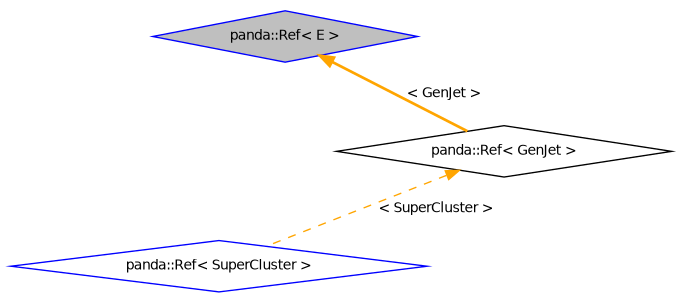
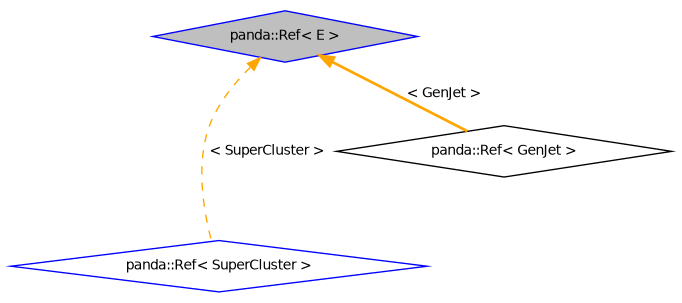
(356, 211) -> (204, 148)
